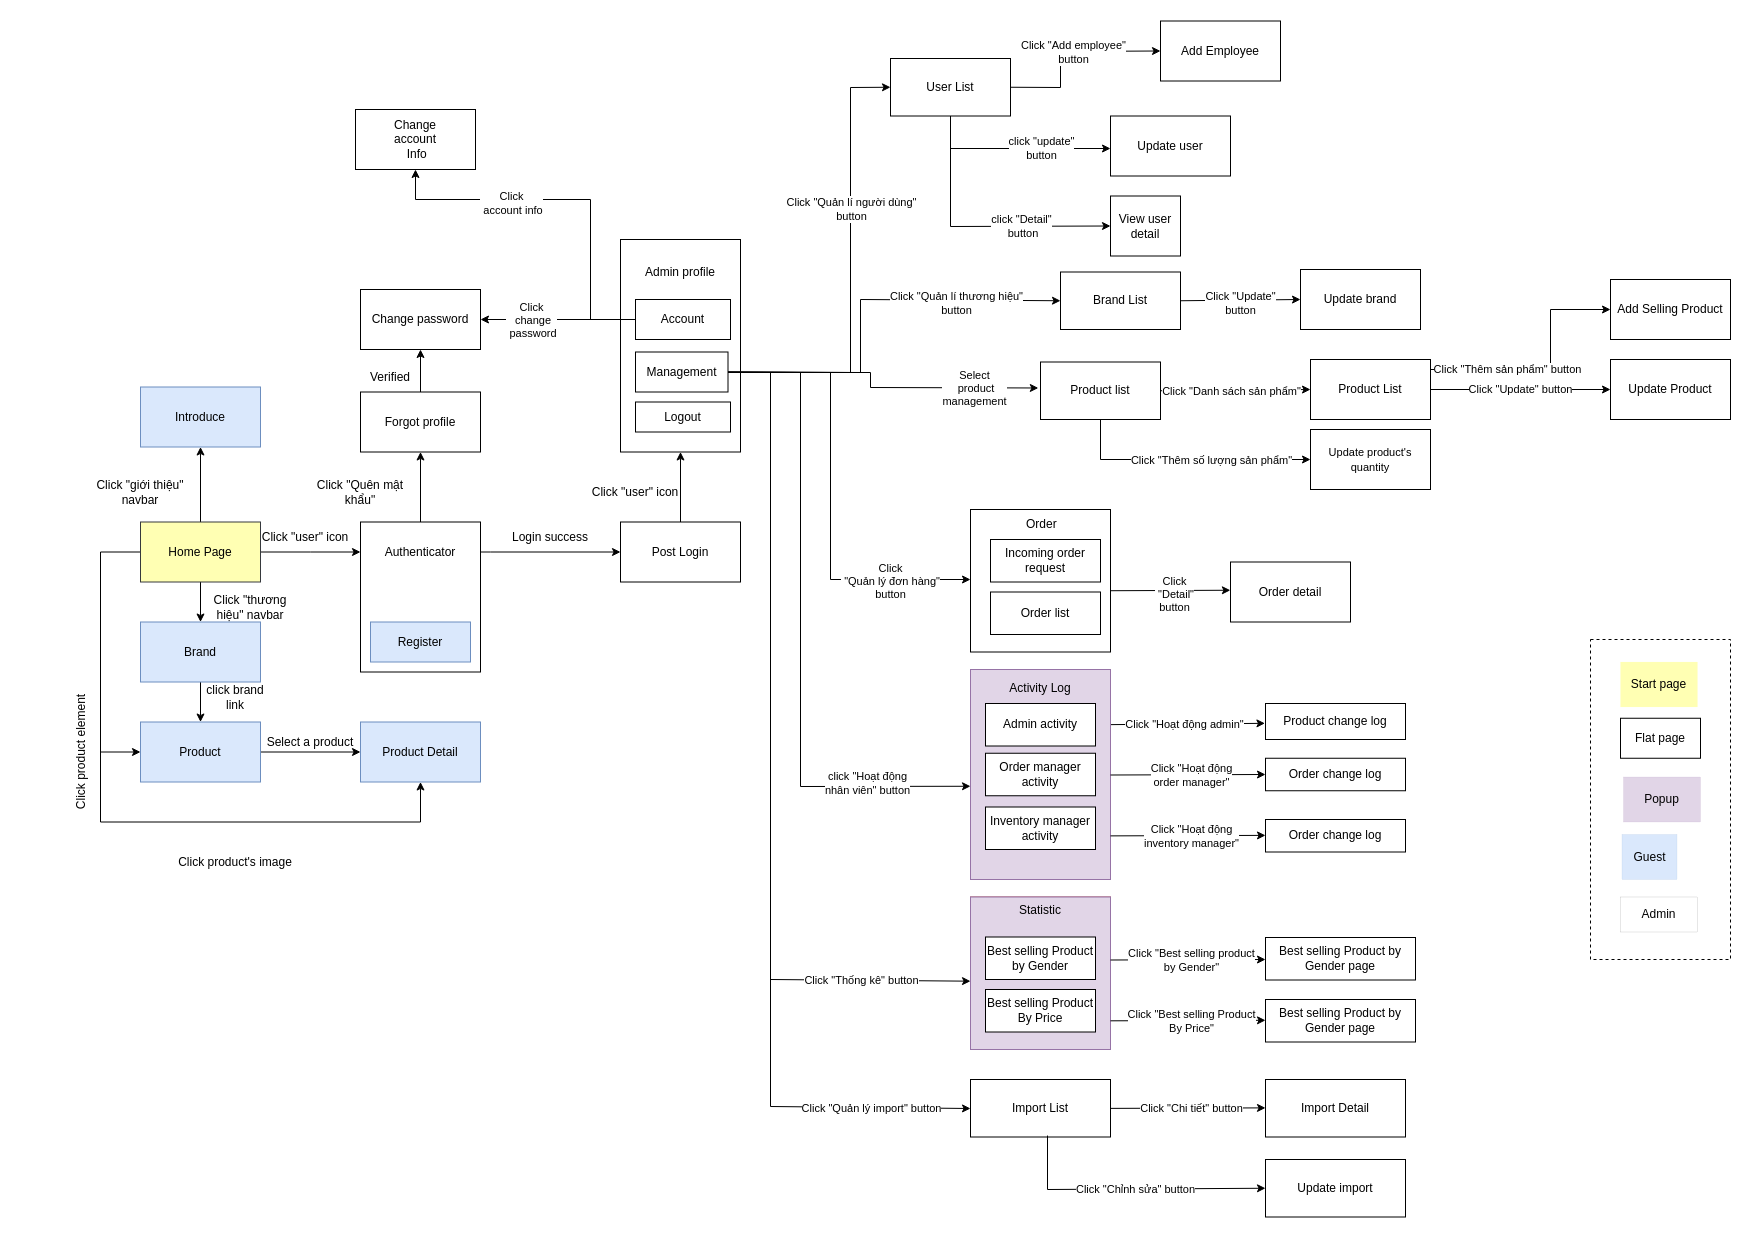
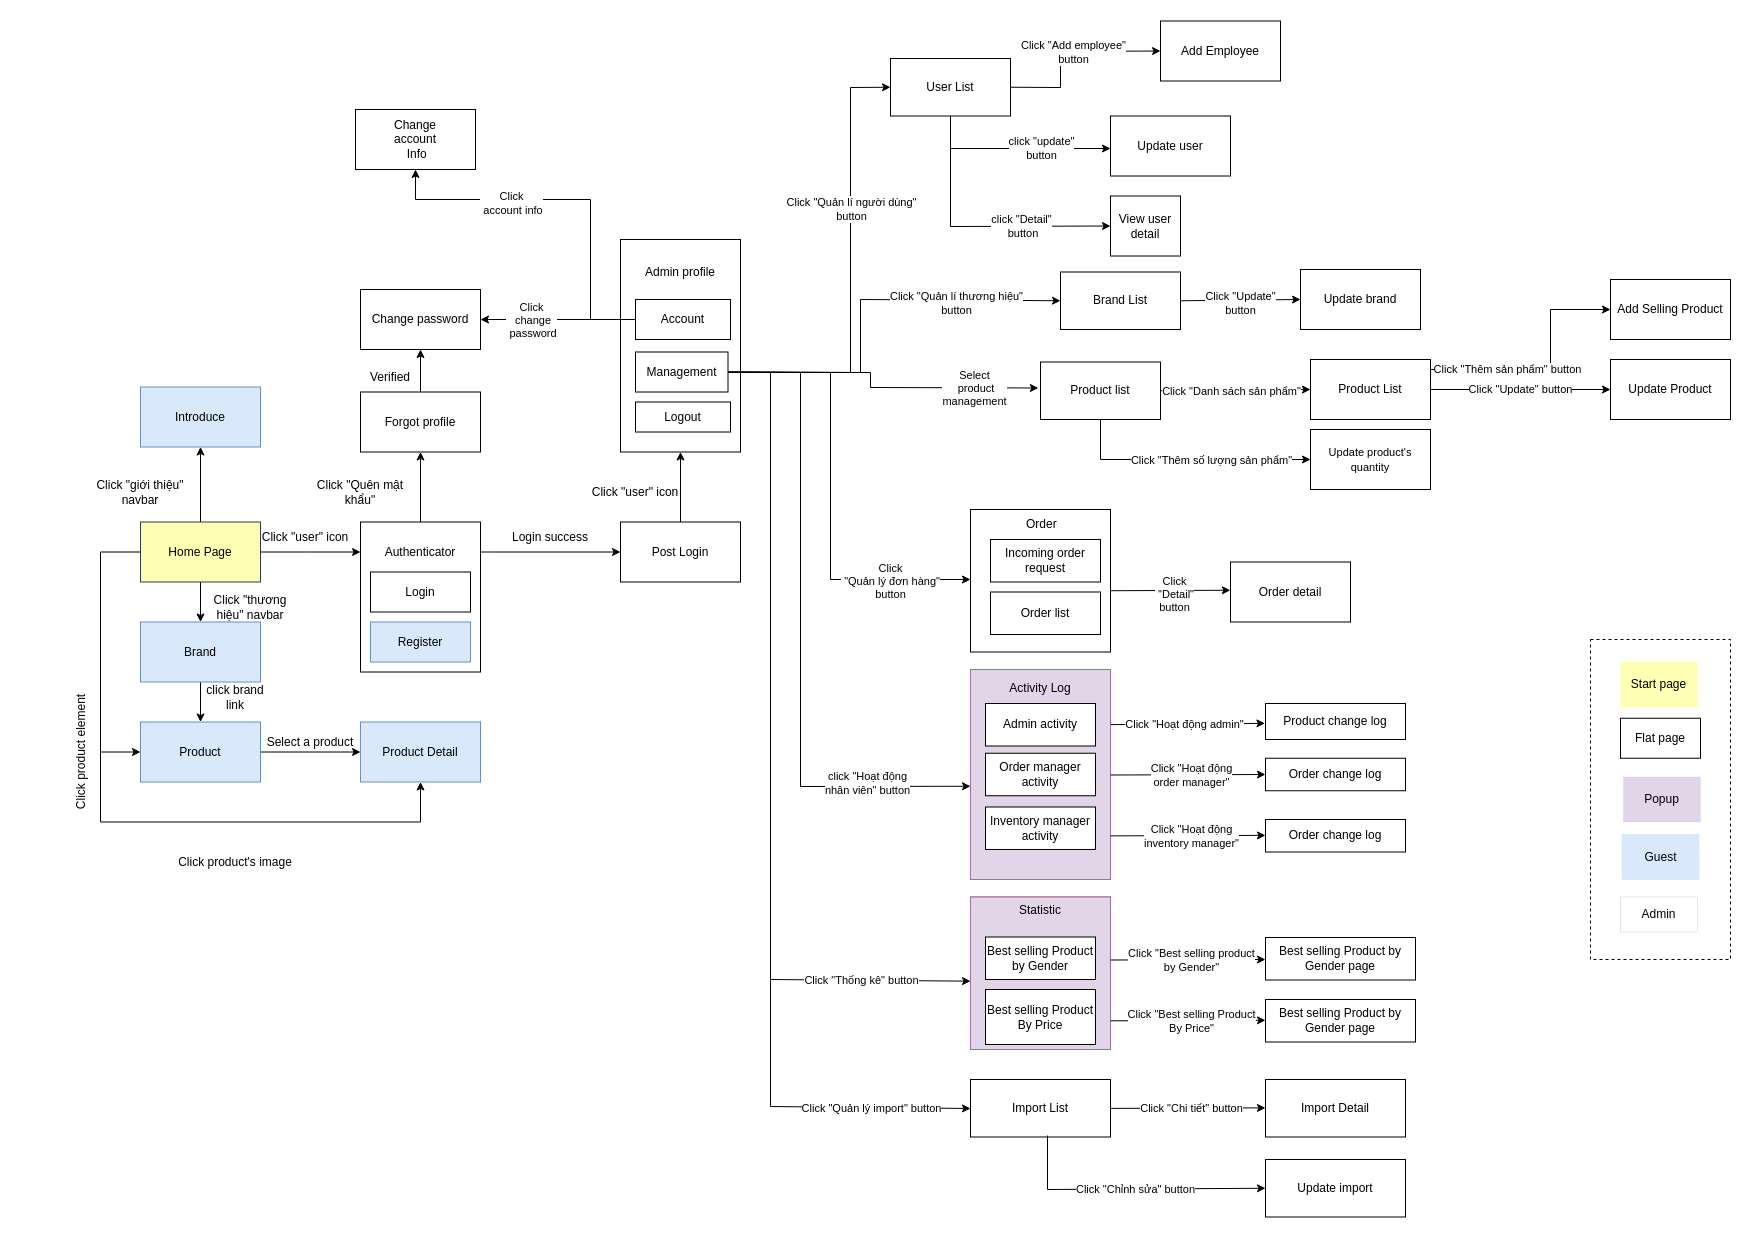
none -> (421, 592)
(1650, 857) -> (1661, 857)
(1041, 1011) -> (1041, 1017)
